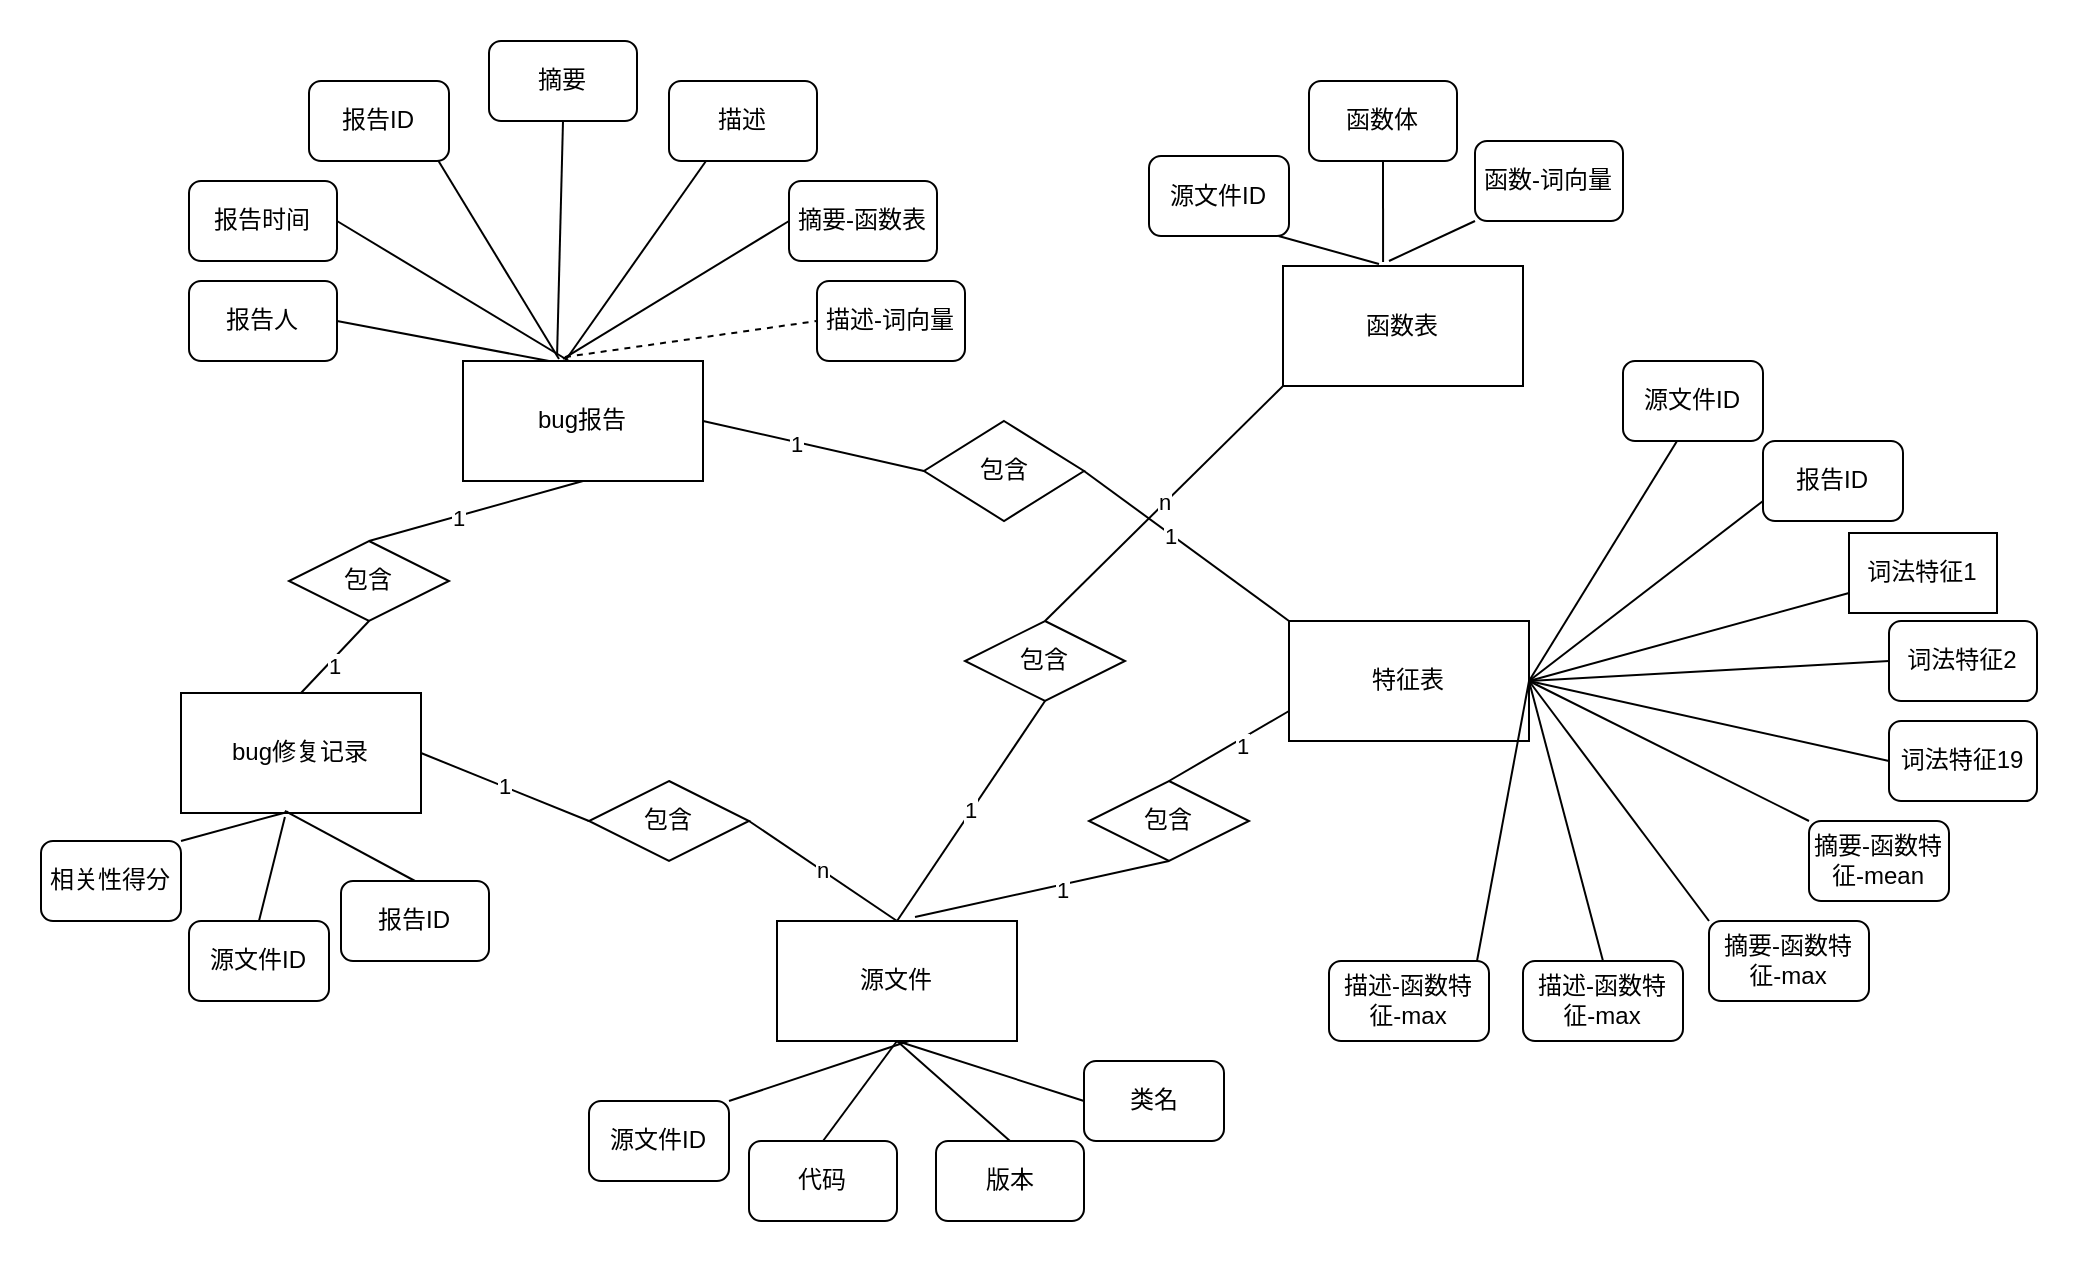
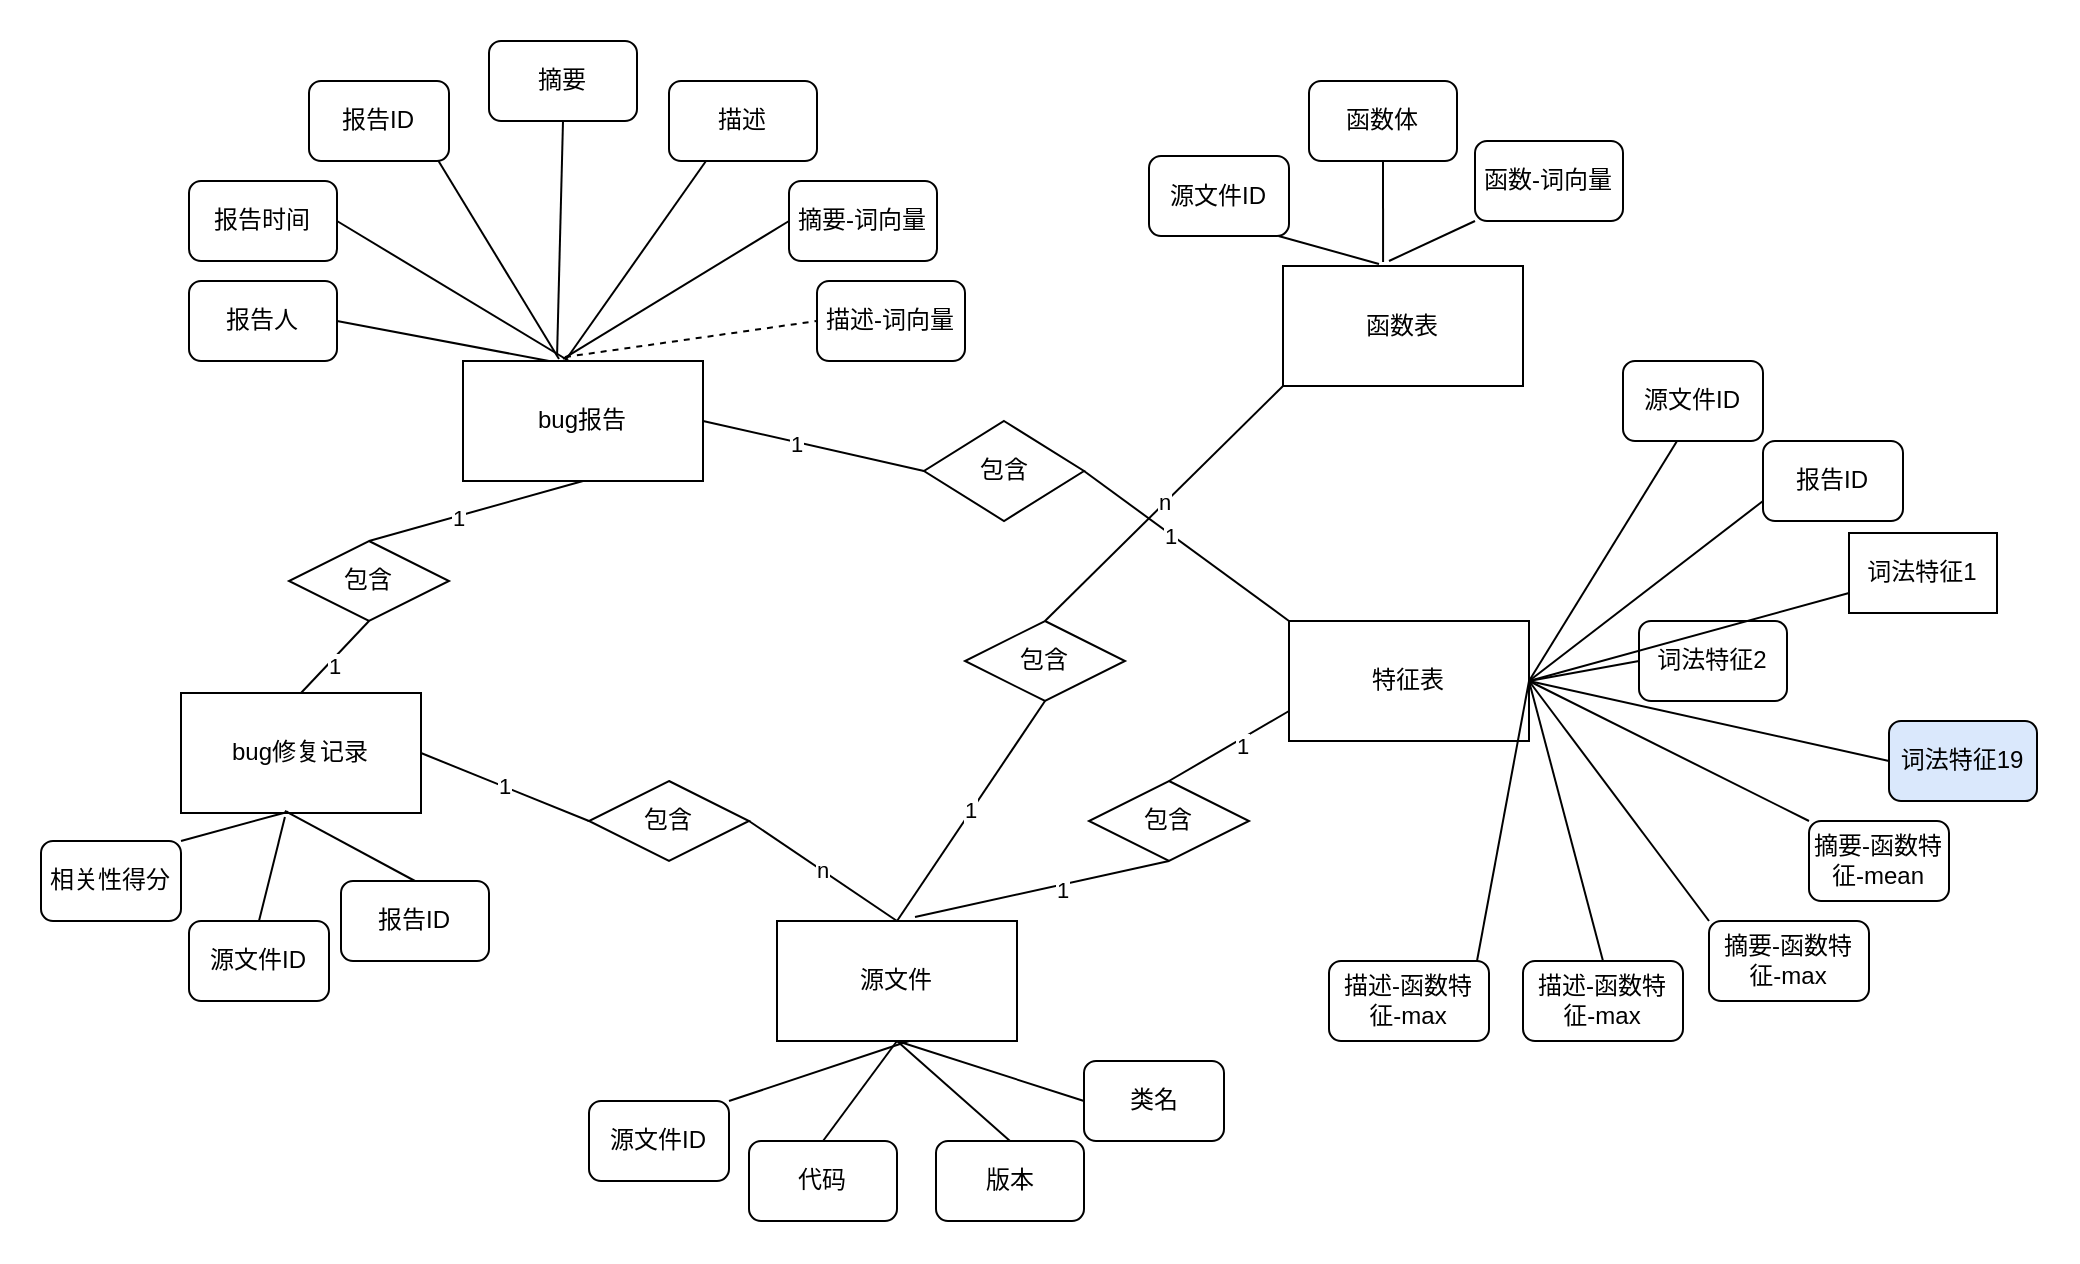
(863, 221) -> (863, 221)
(1963, 661) -> (1713, 661)
(1963, 761) -> (1963, 761)
